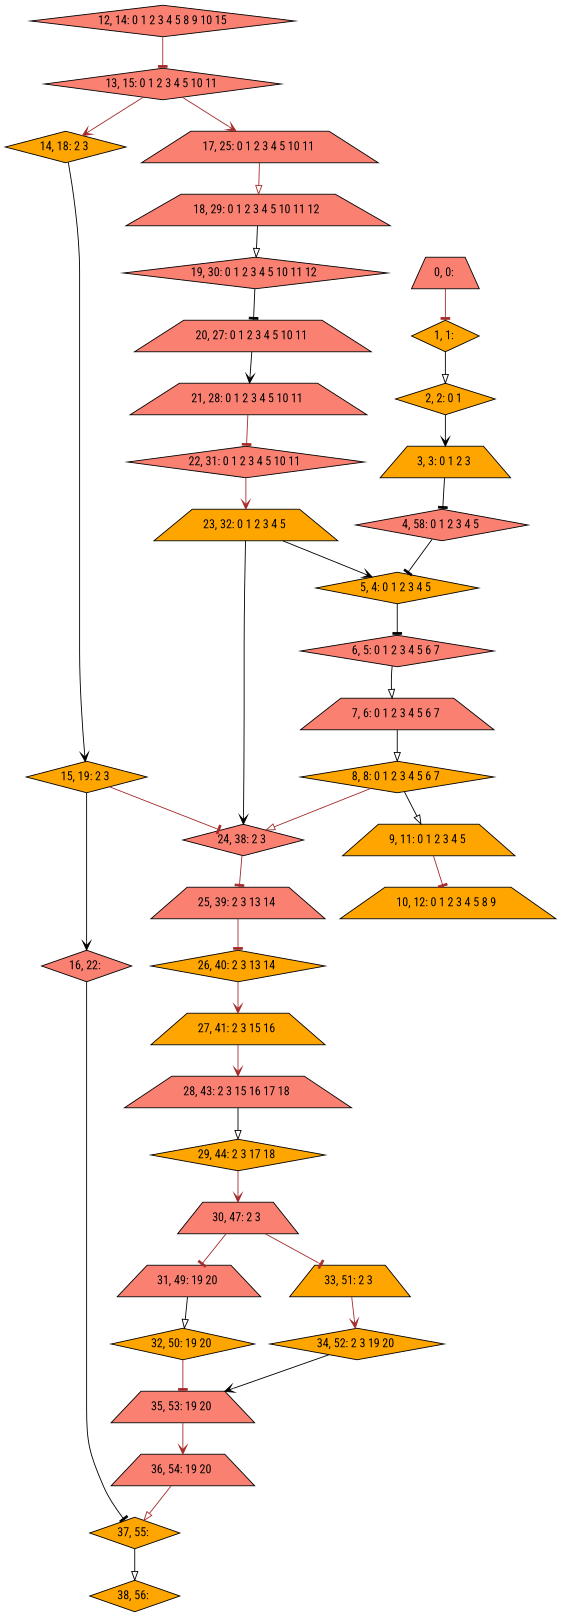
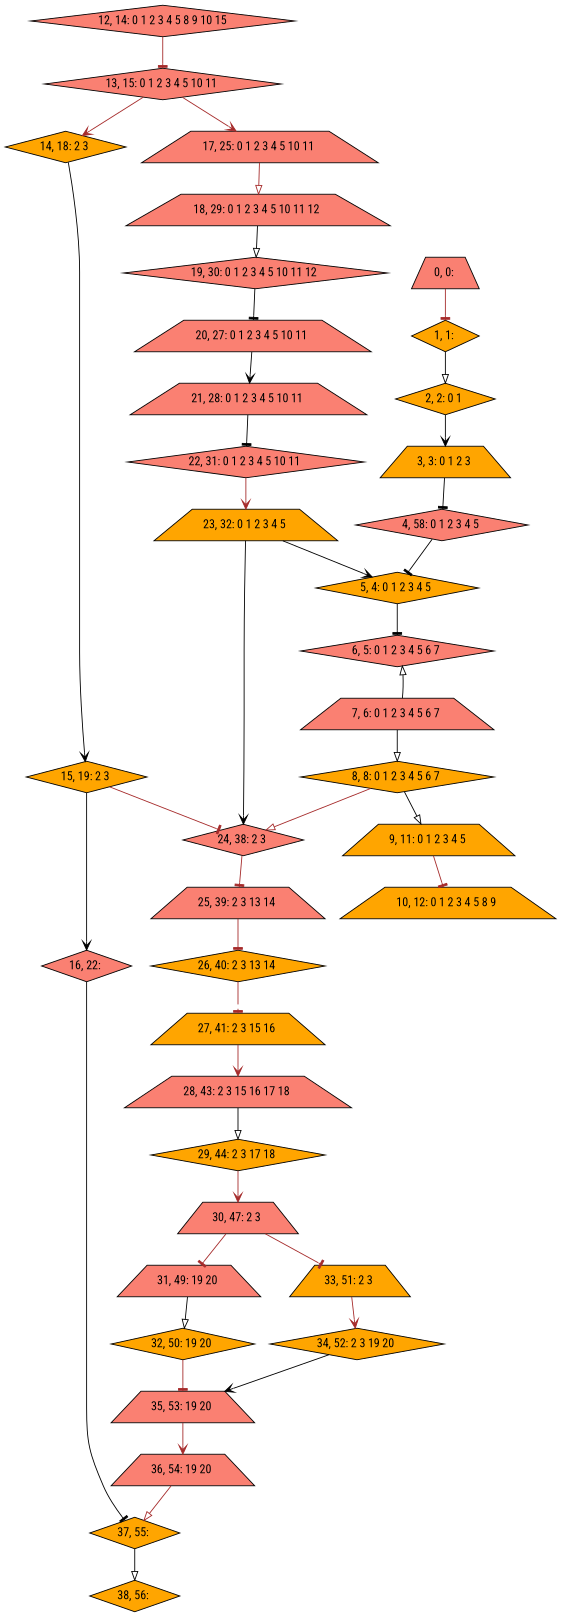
(247, 428) -> (247, 428)
(391, 678) -> (403, 687)
(238, 993) -> (238, 993)
